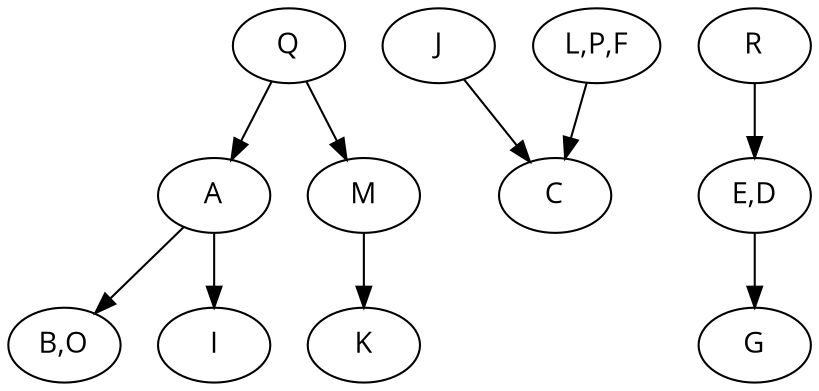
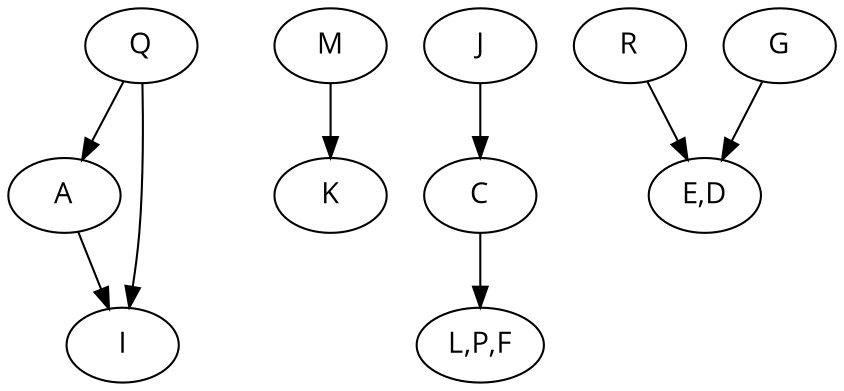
(579, 110) -> (480, 260)
(322, 111) -> (142, 185)
(755, 260) -> (747, 111)
(64, 345) -> none
